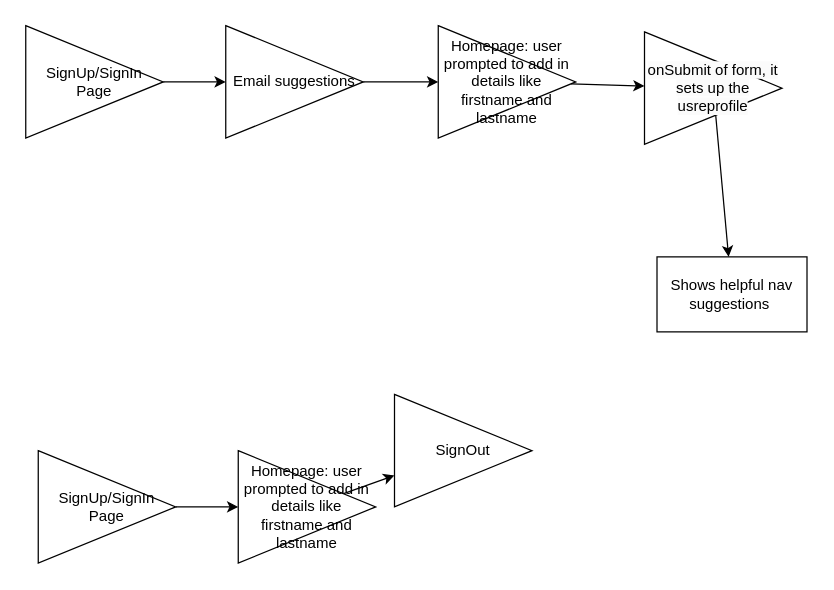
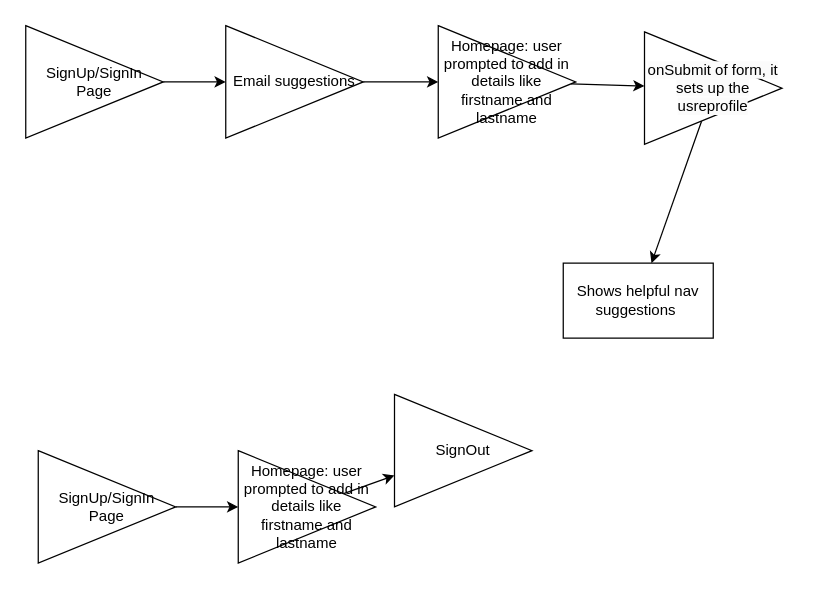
(732, 294) -> (638, 301)
